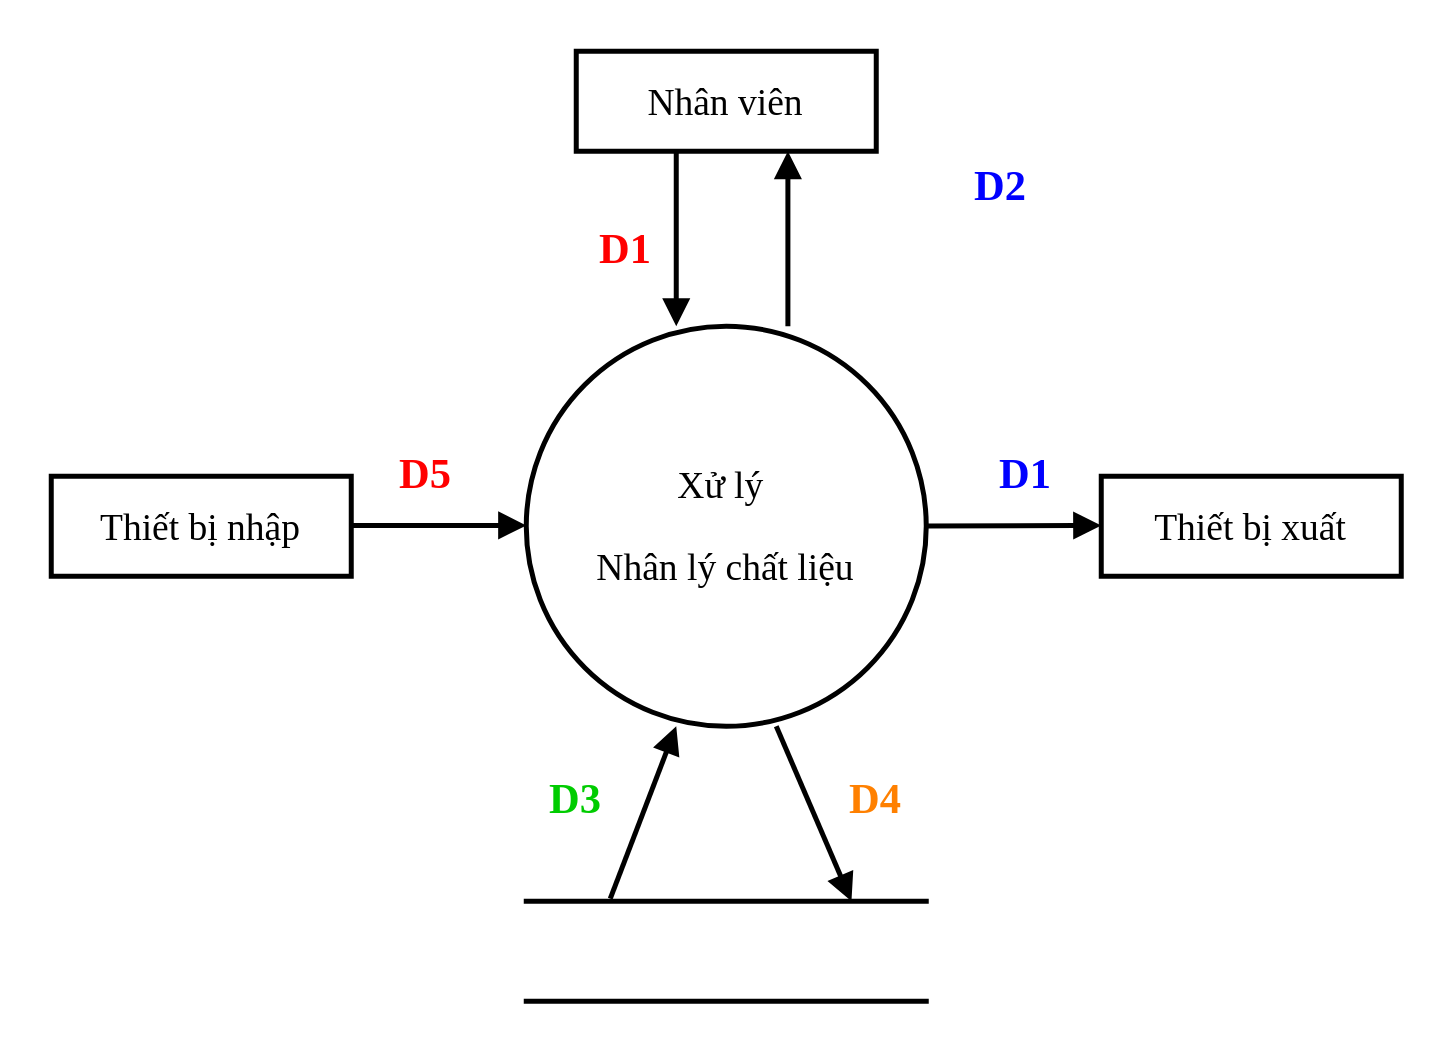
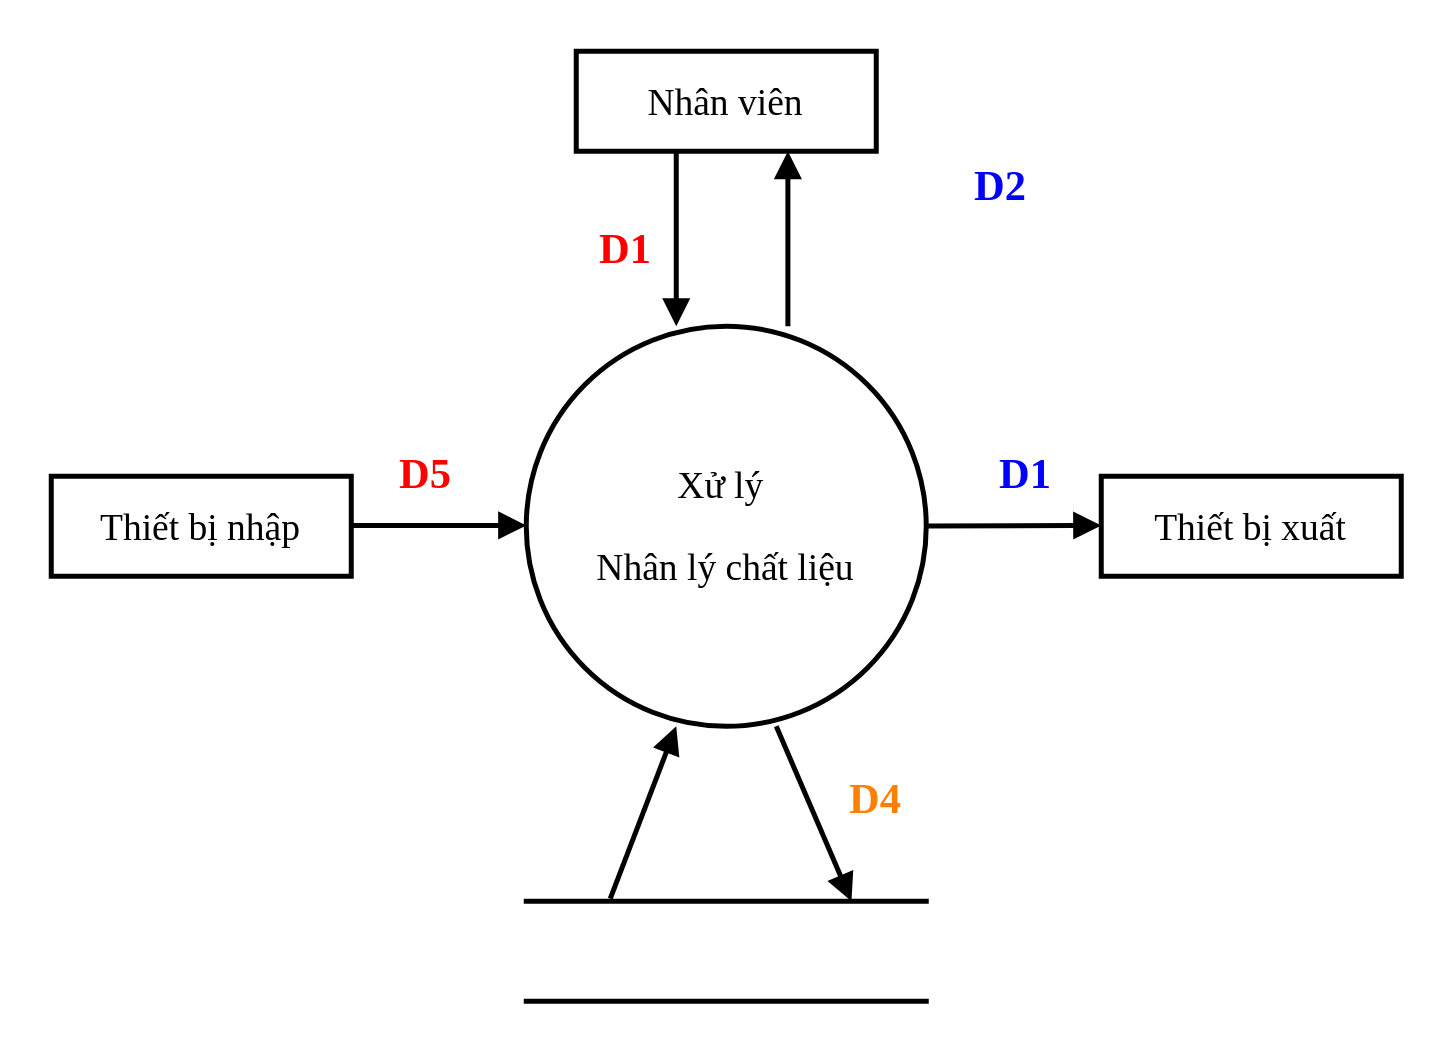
(576, 801) -> none
